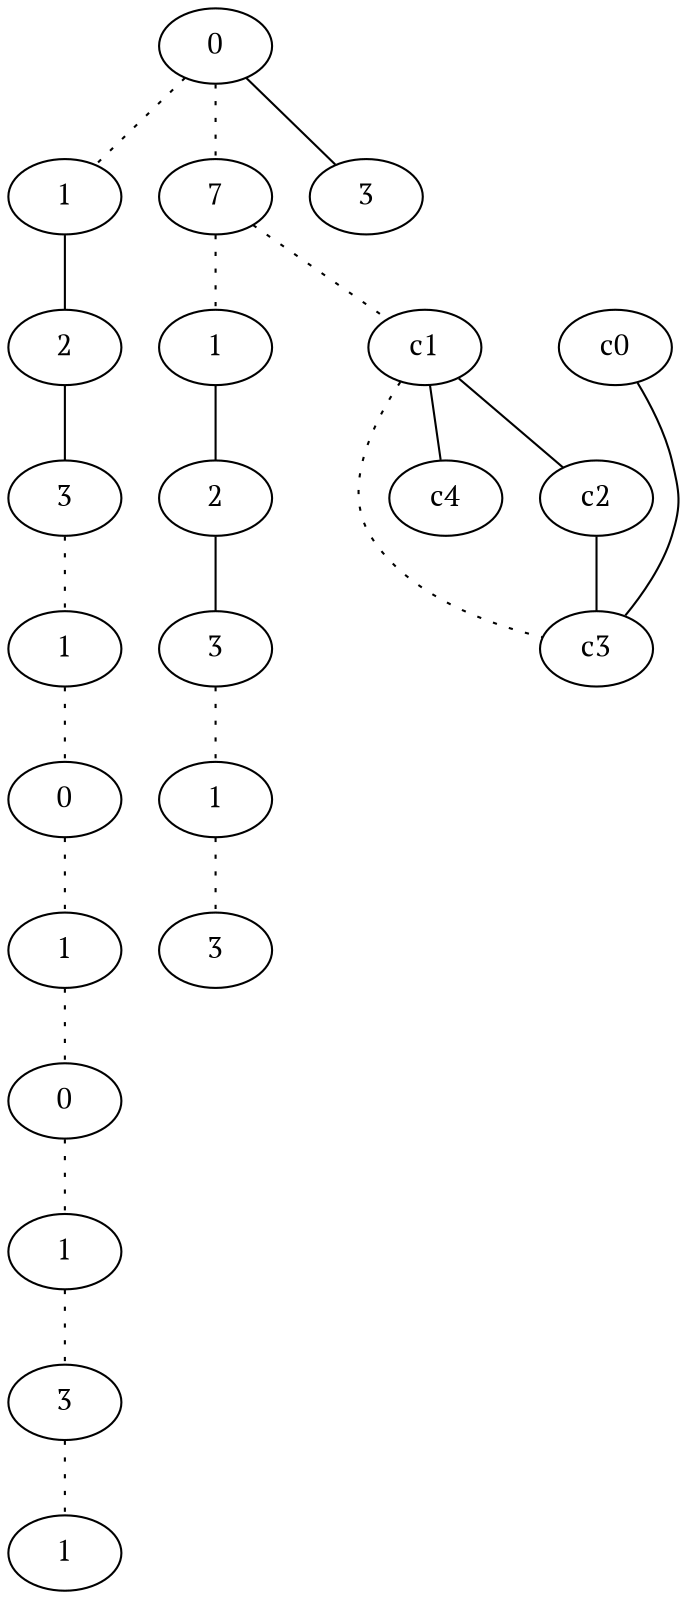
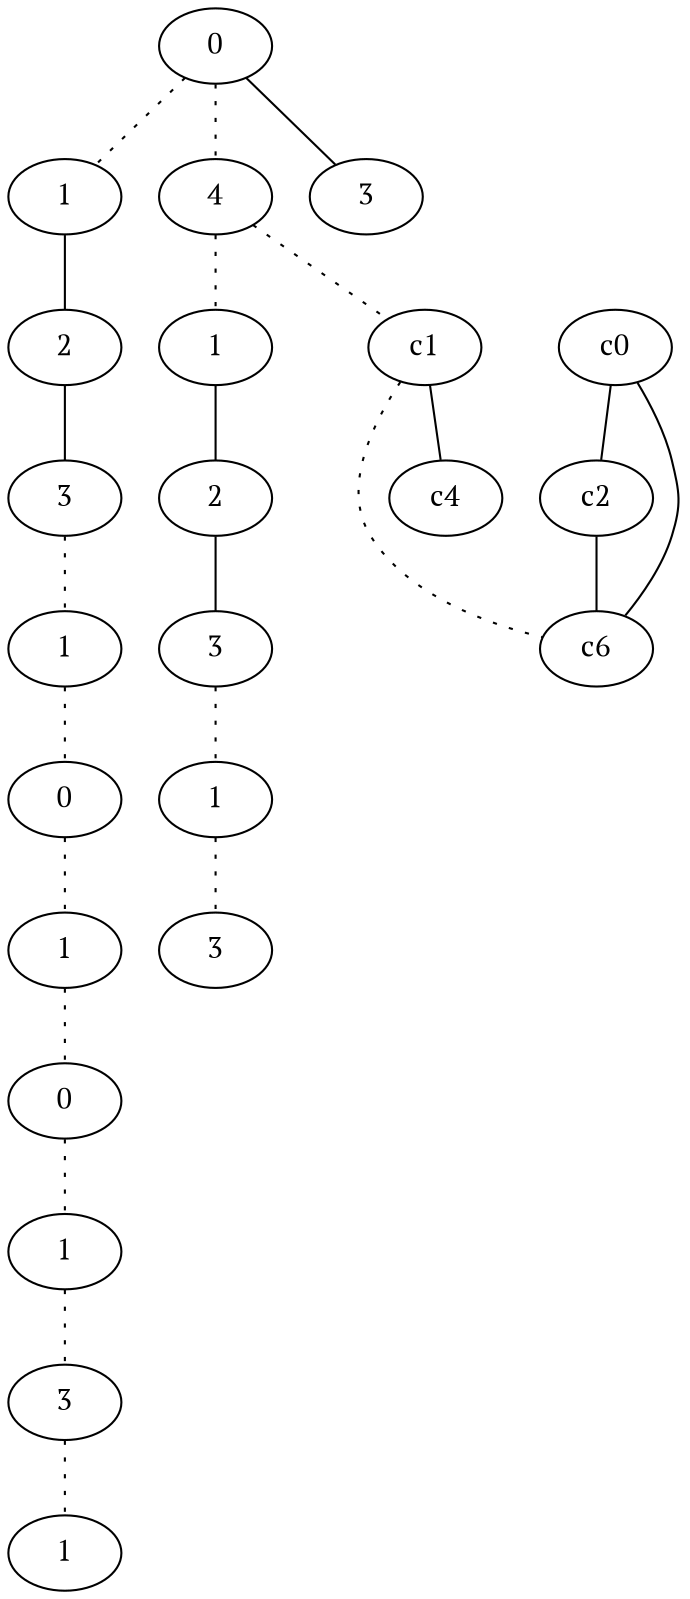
(216, 197) -> (216, 197)
(511, 423) -> (606, 422)
(597, 649) -> (597, 649)
